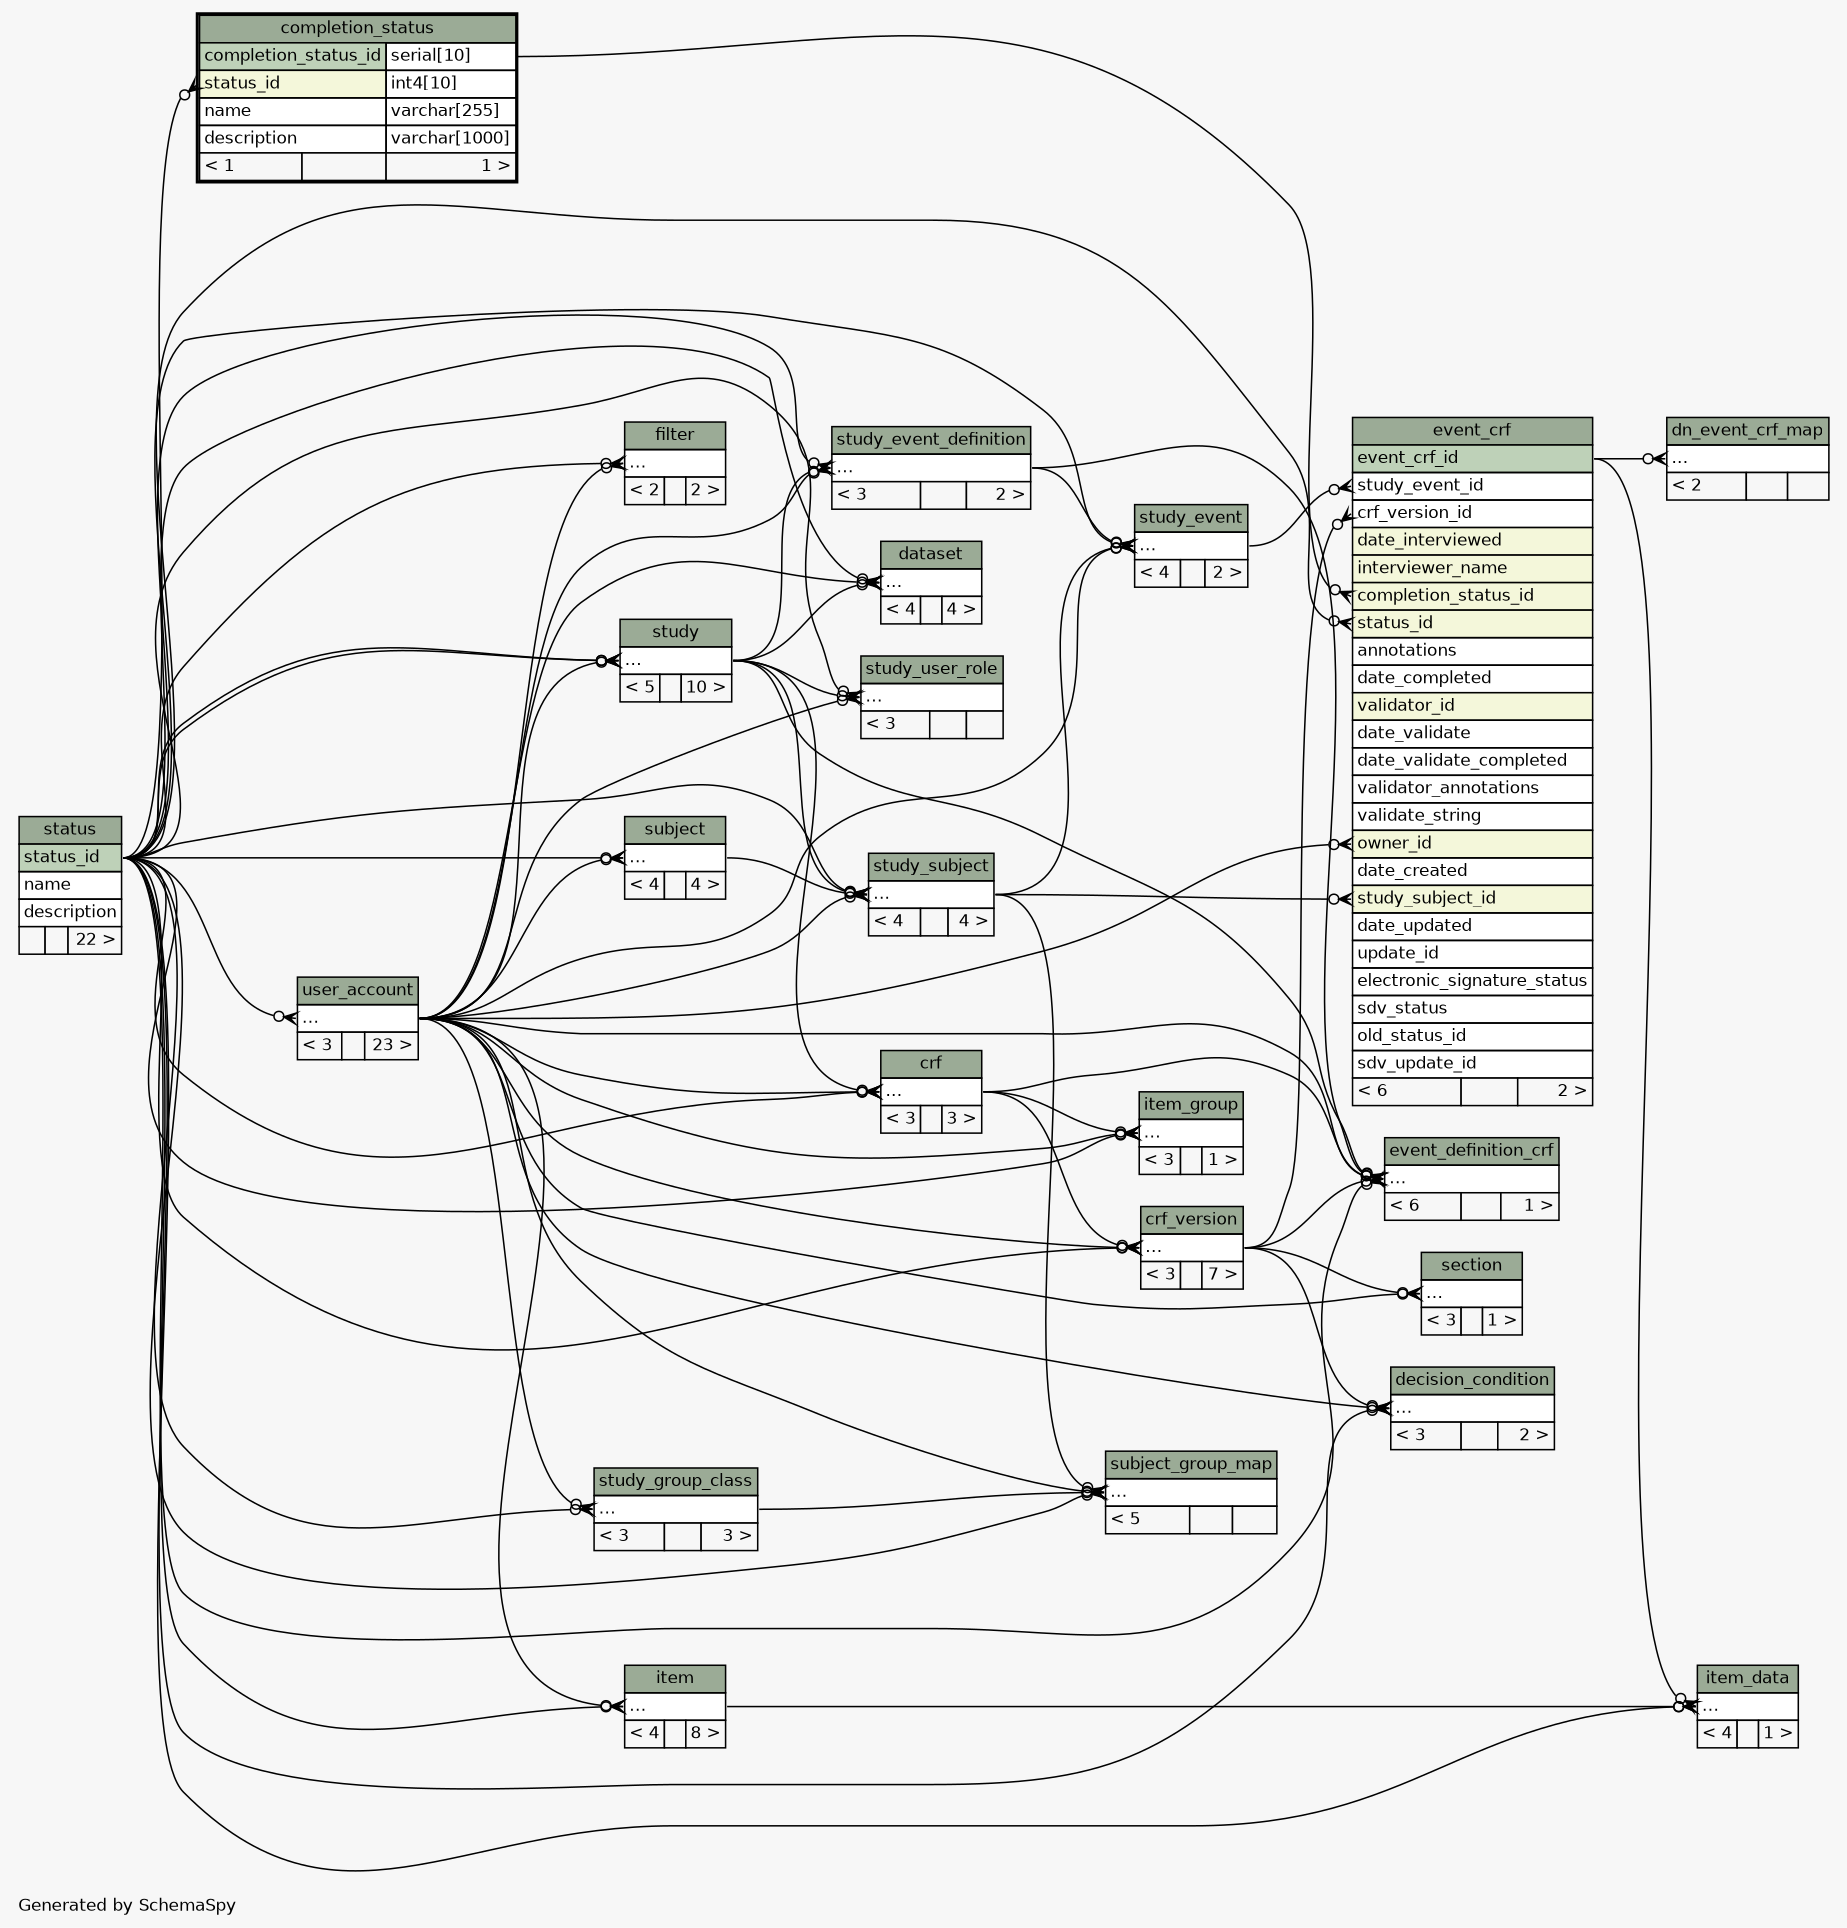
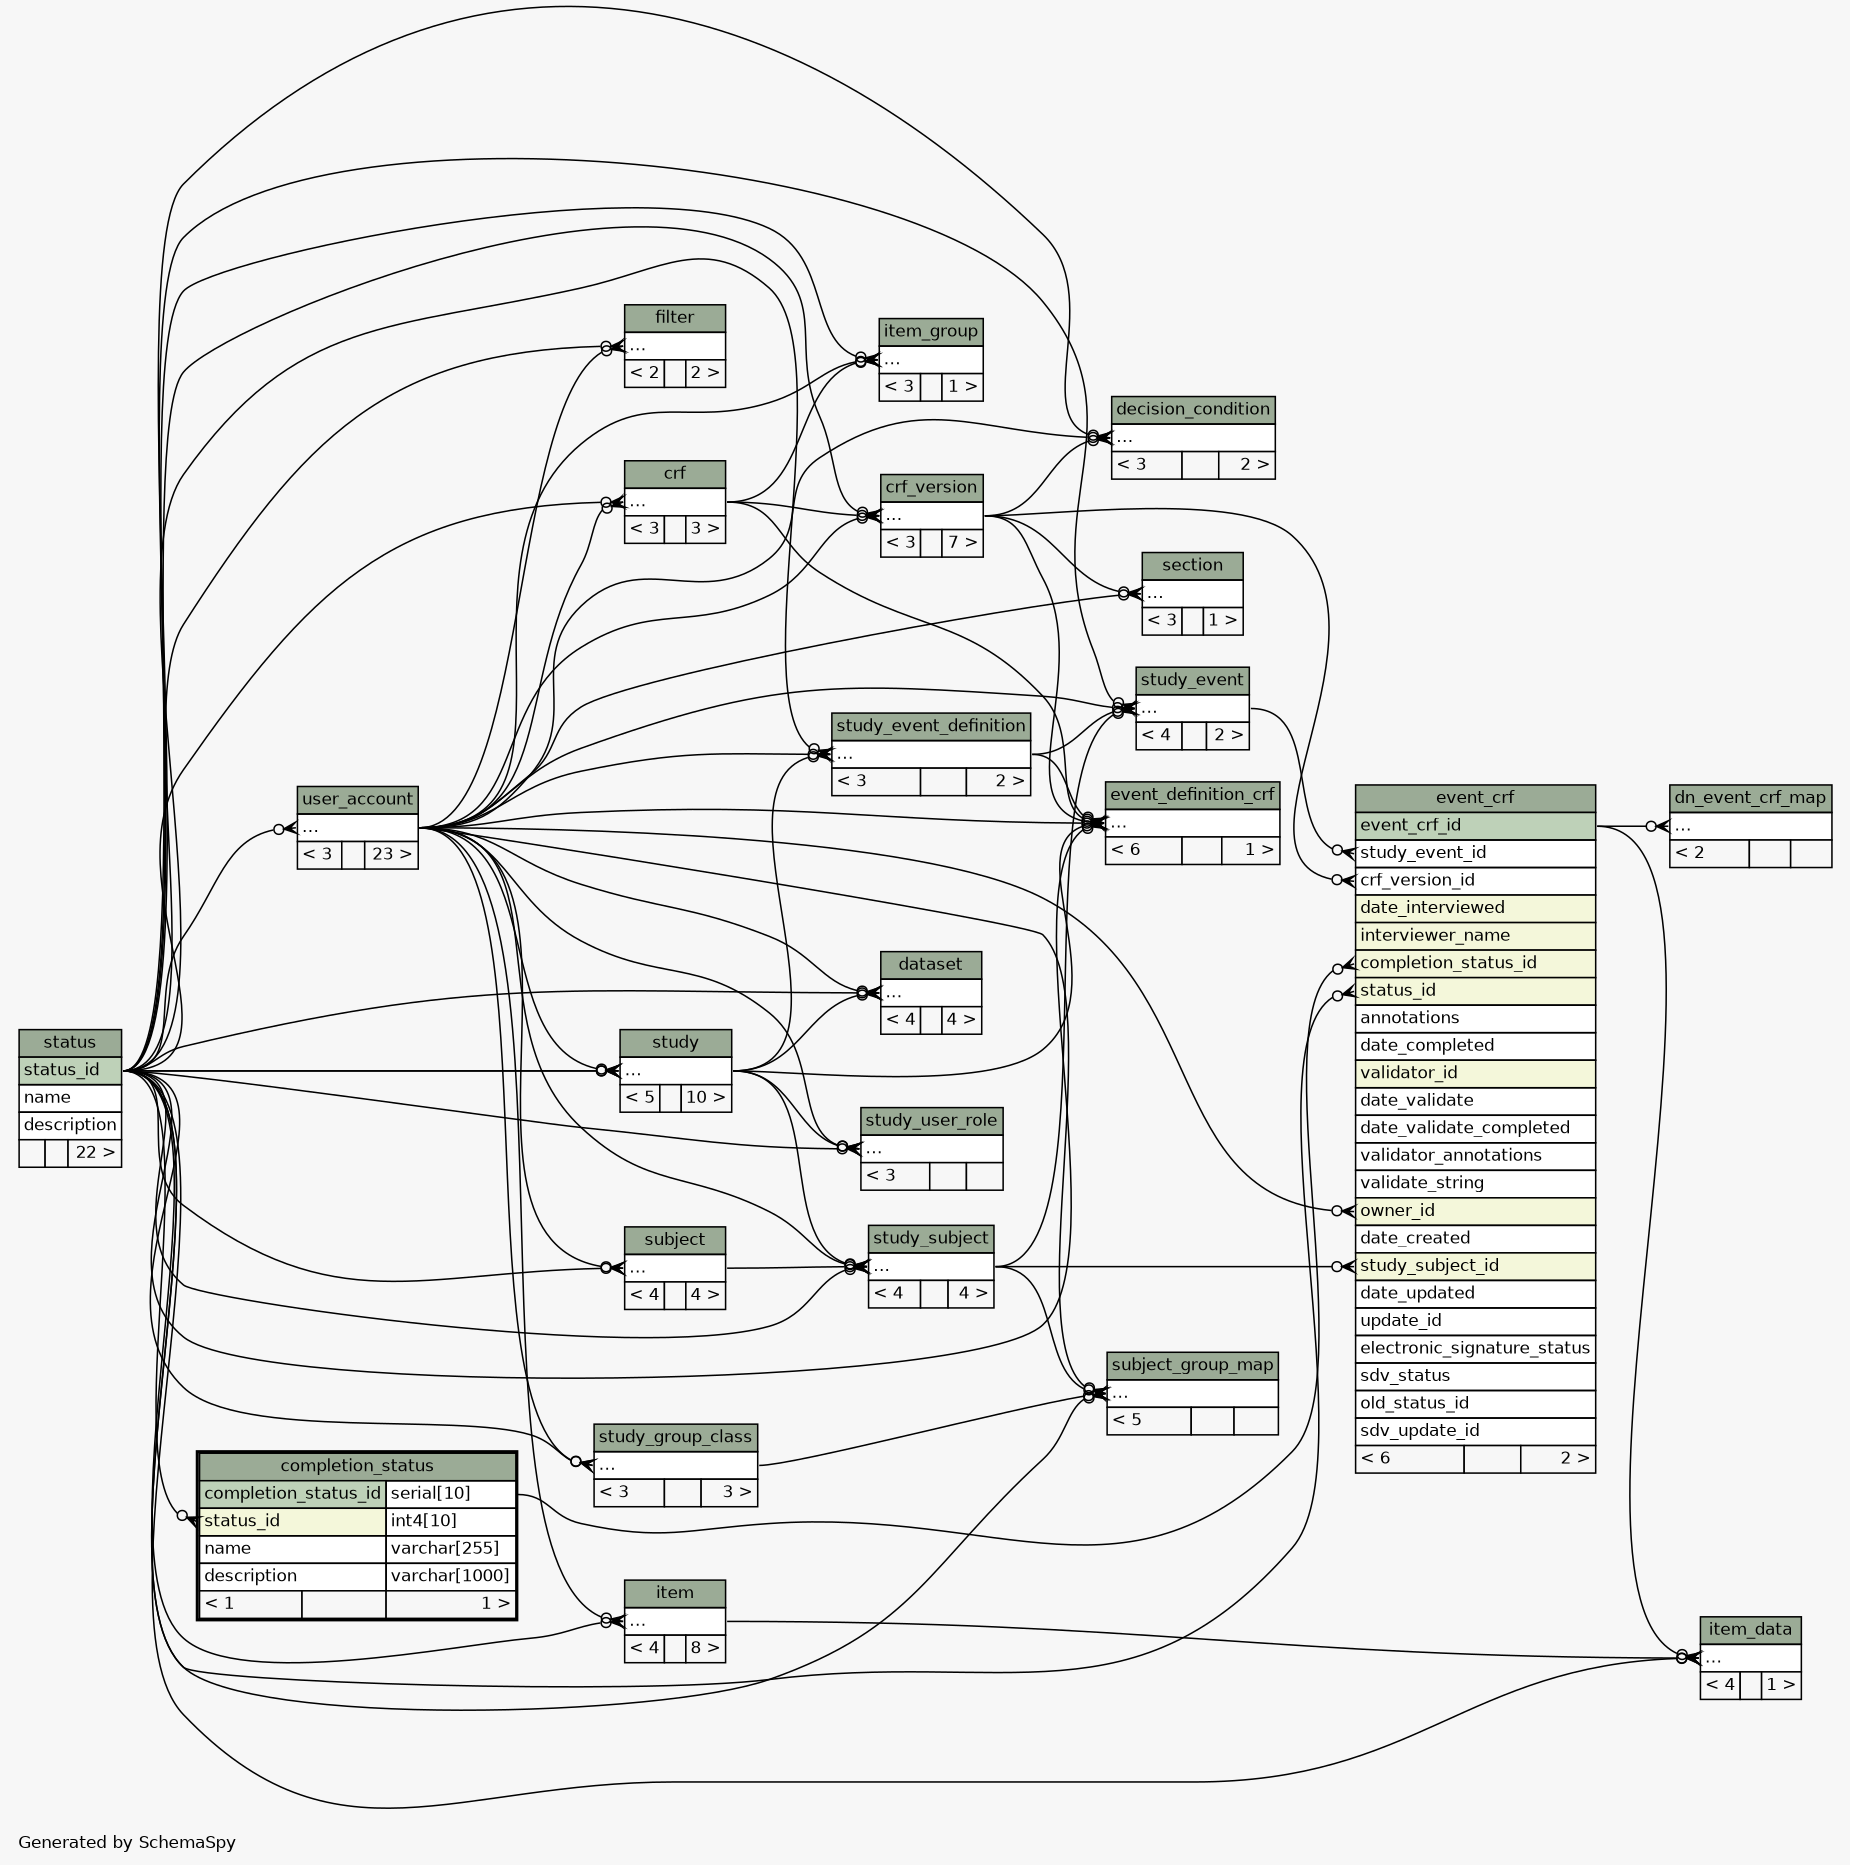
(805, 890) -> none
